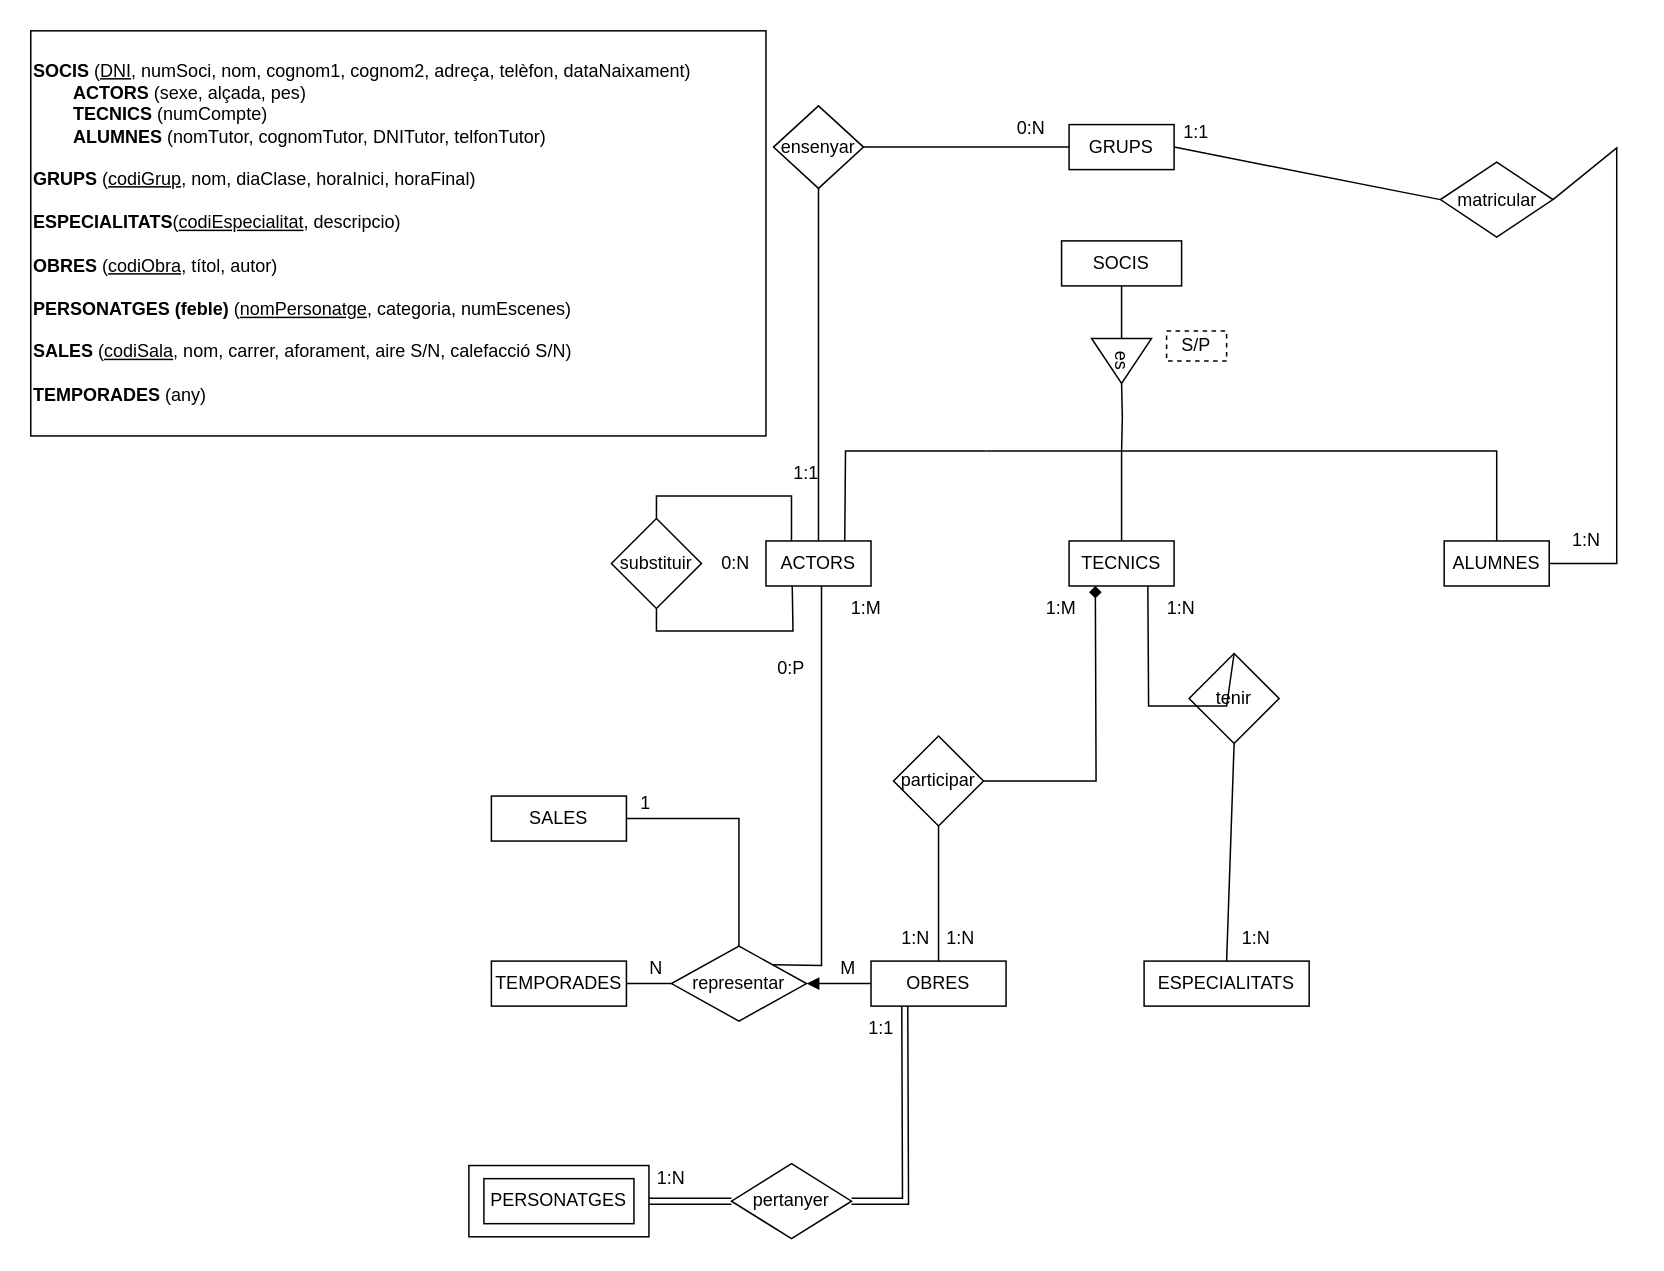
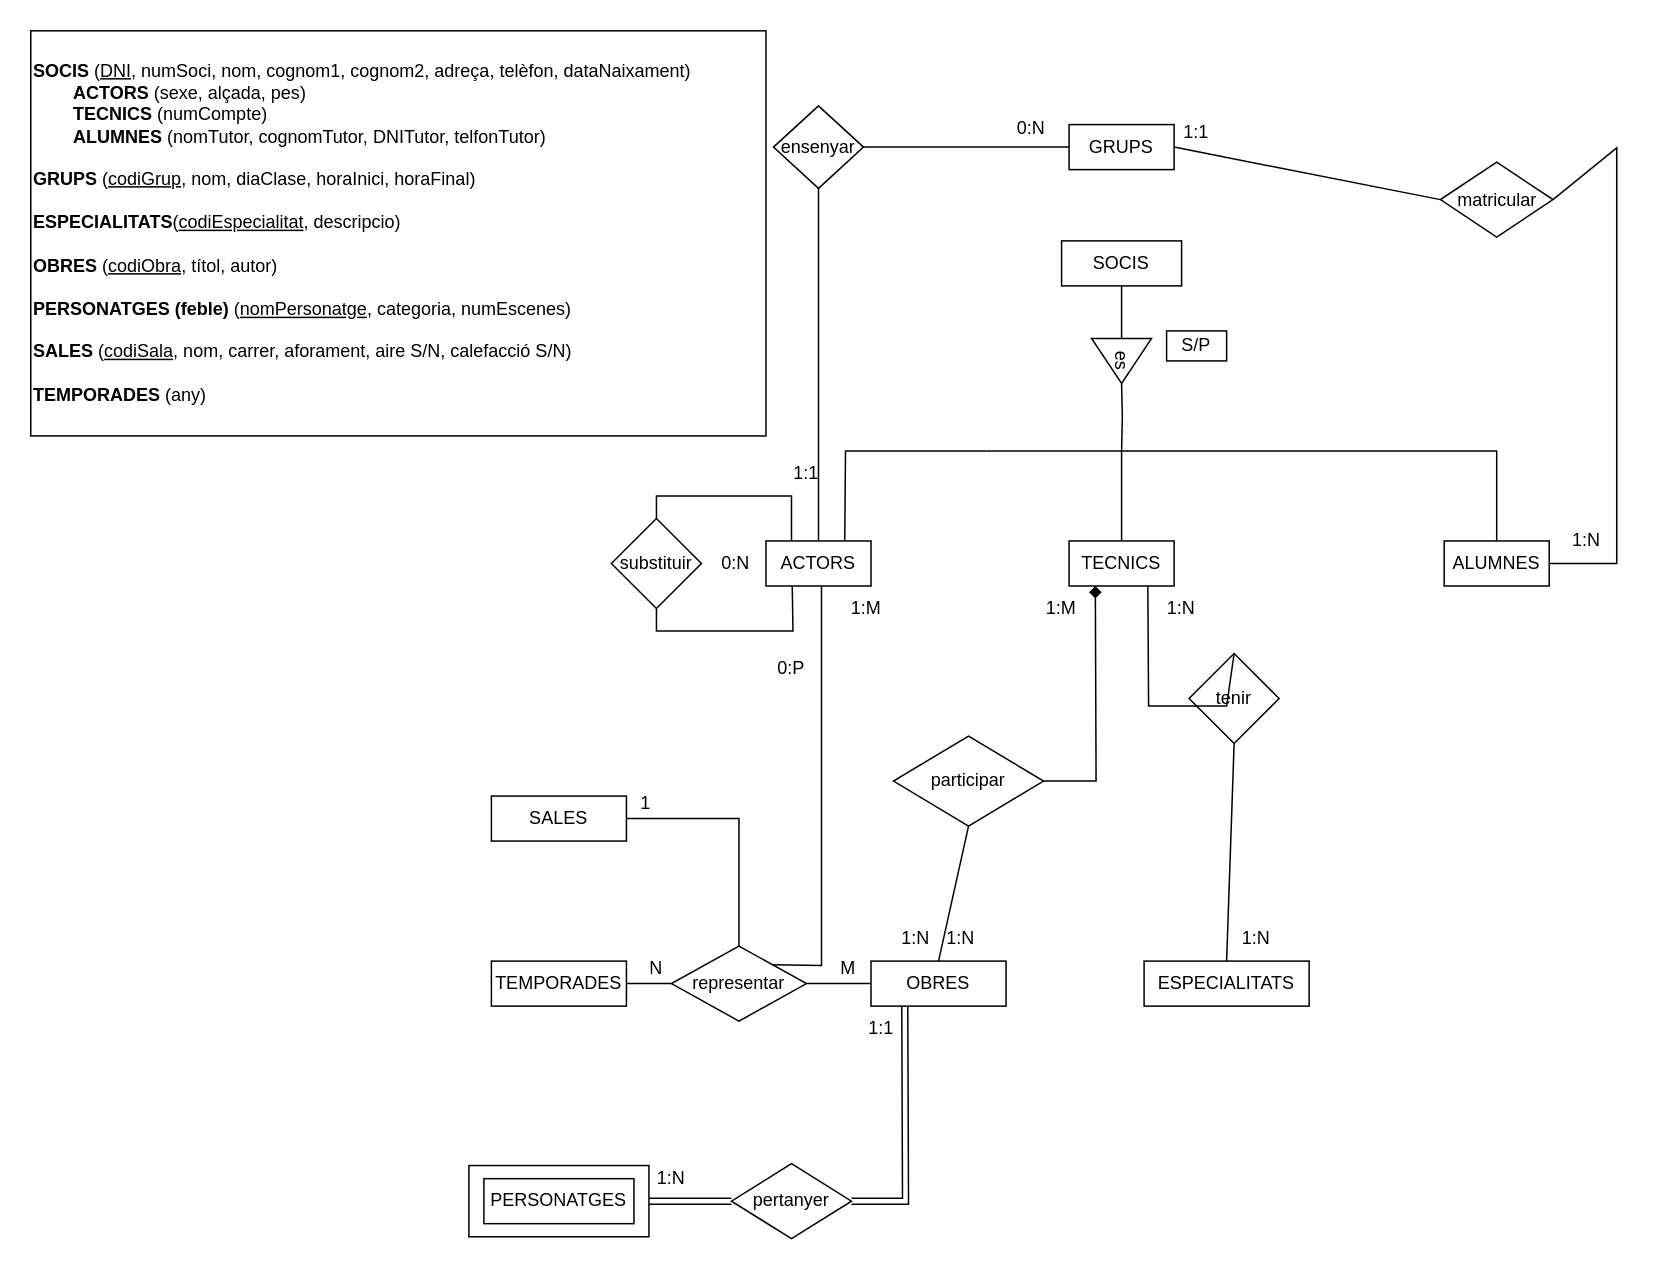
(1196, 346) -> (1196, 346)
(938, 781) -> (968, 781)
(819, 983) -> (814, 983)
